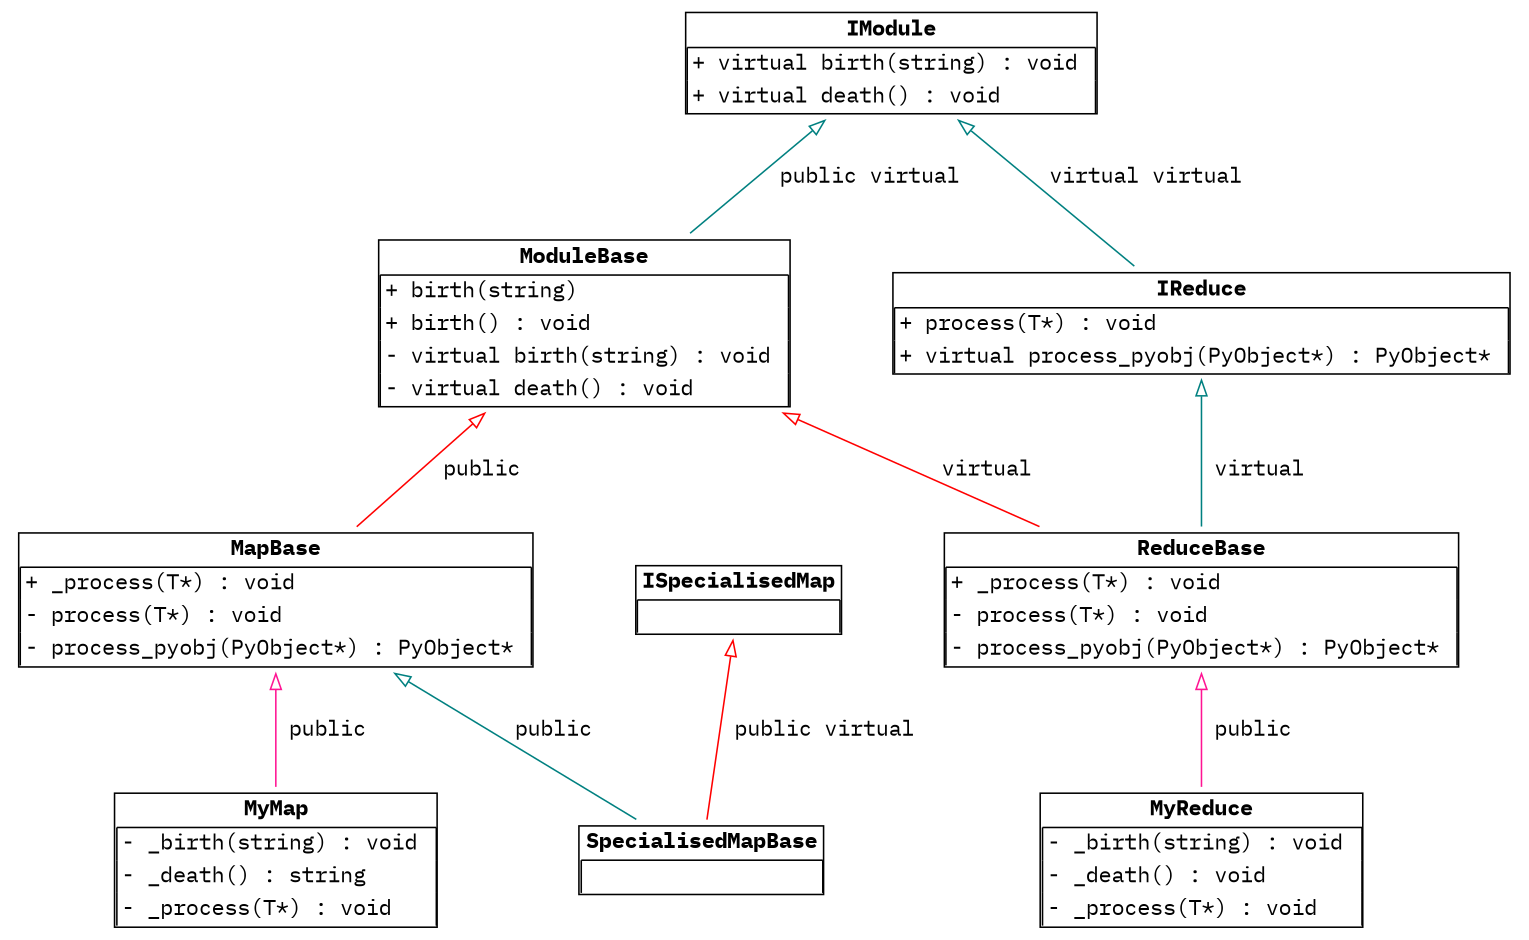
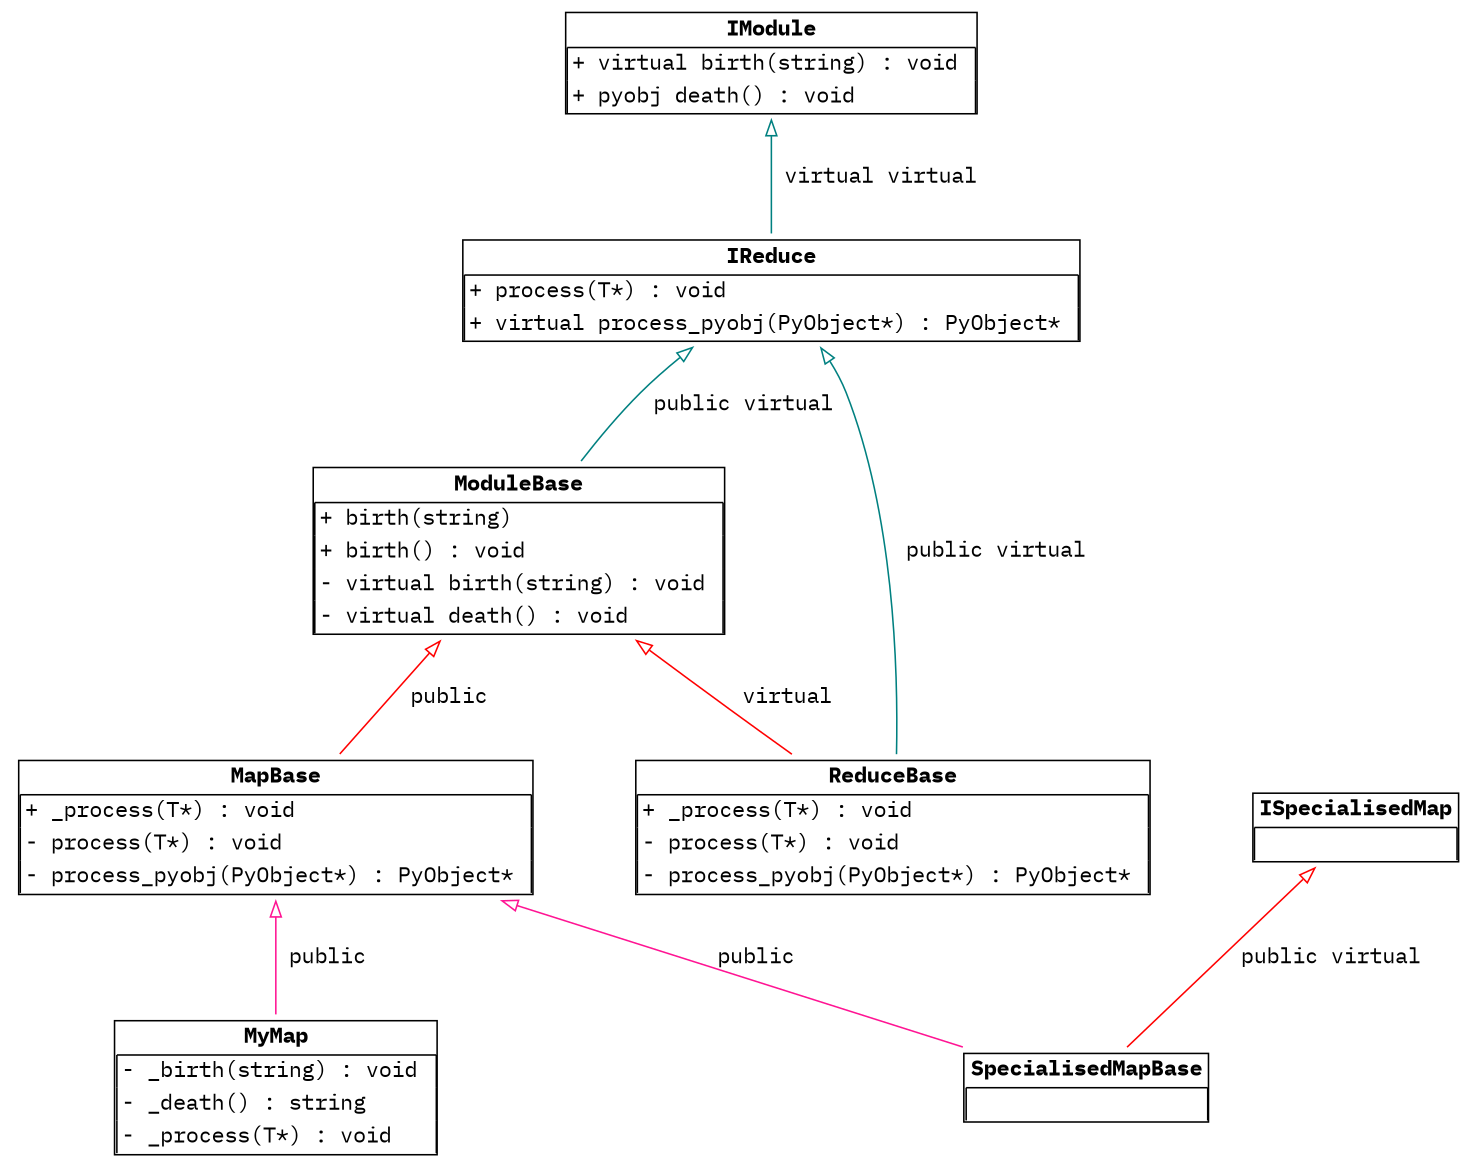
(853, 96) -> (720, 96)
(751, 182) -> (627, 406)
(1254, 470) -> (990, 551)
(522, 751) -> (740, 976)
(1201, 860) -> none
